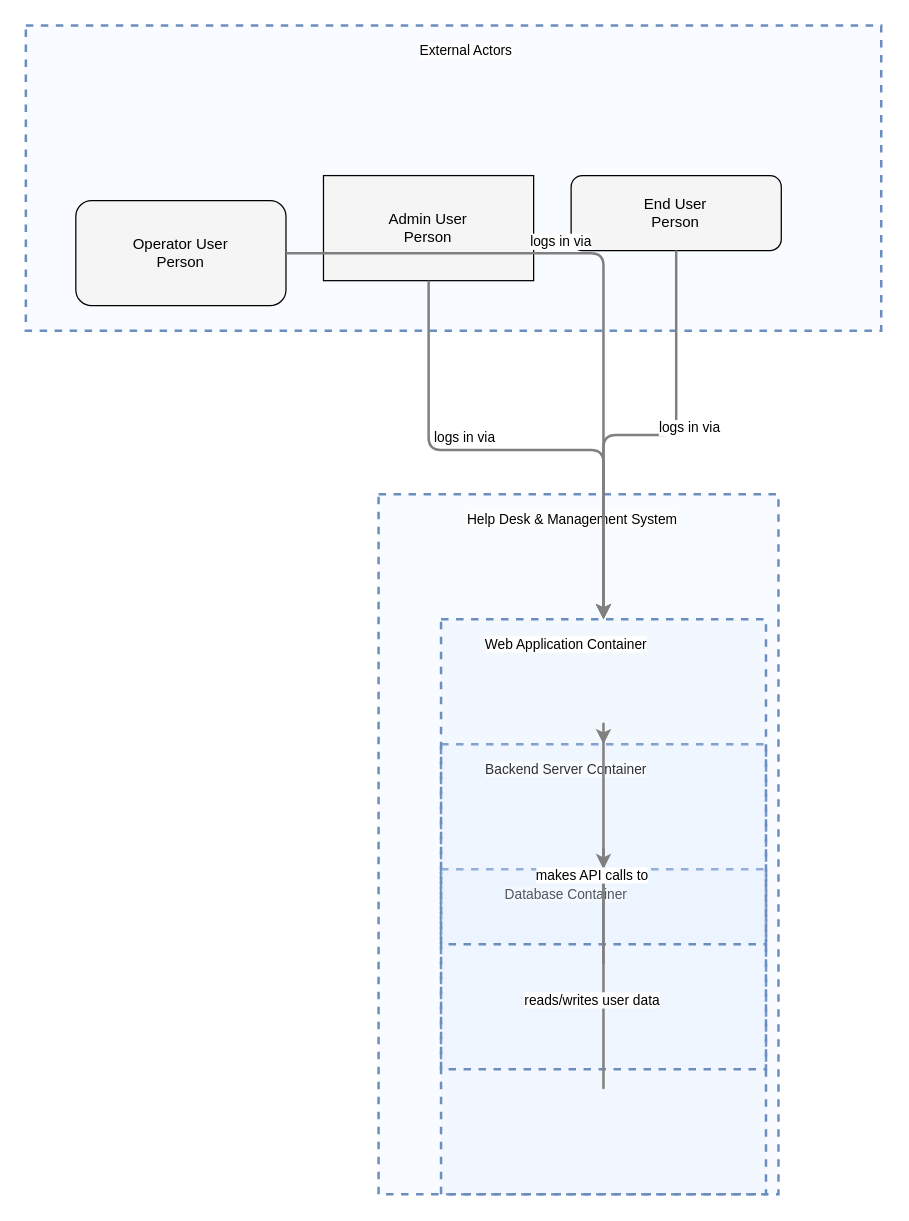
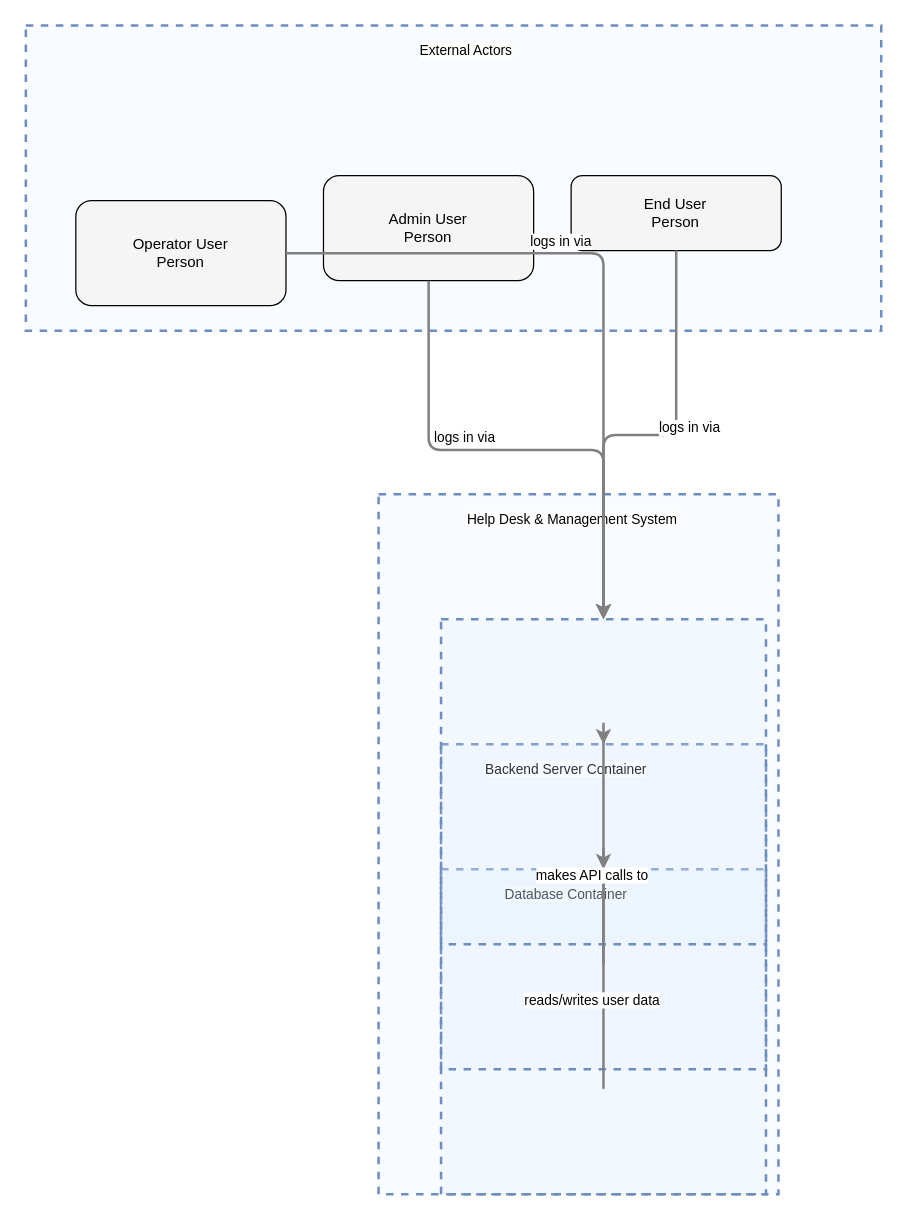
(428, 228) -> (428, 228)
(566, 644) -> none
